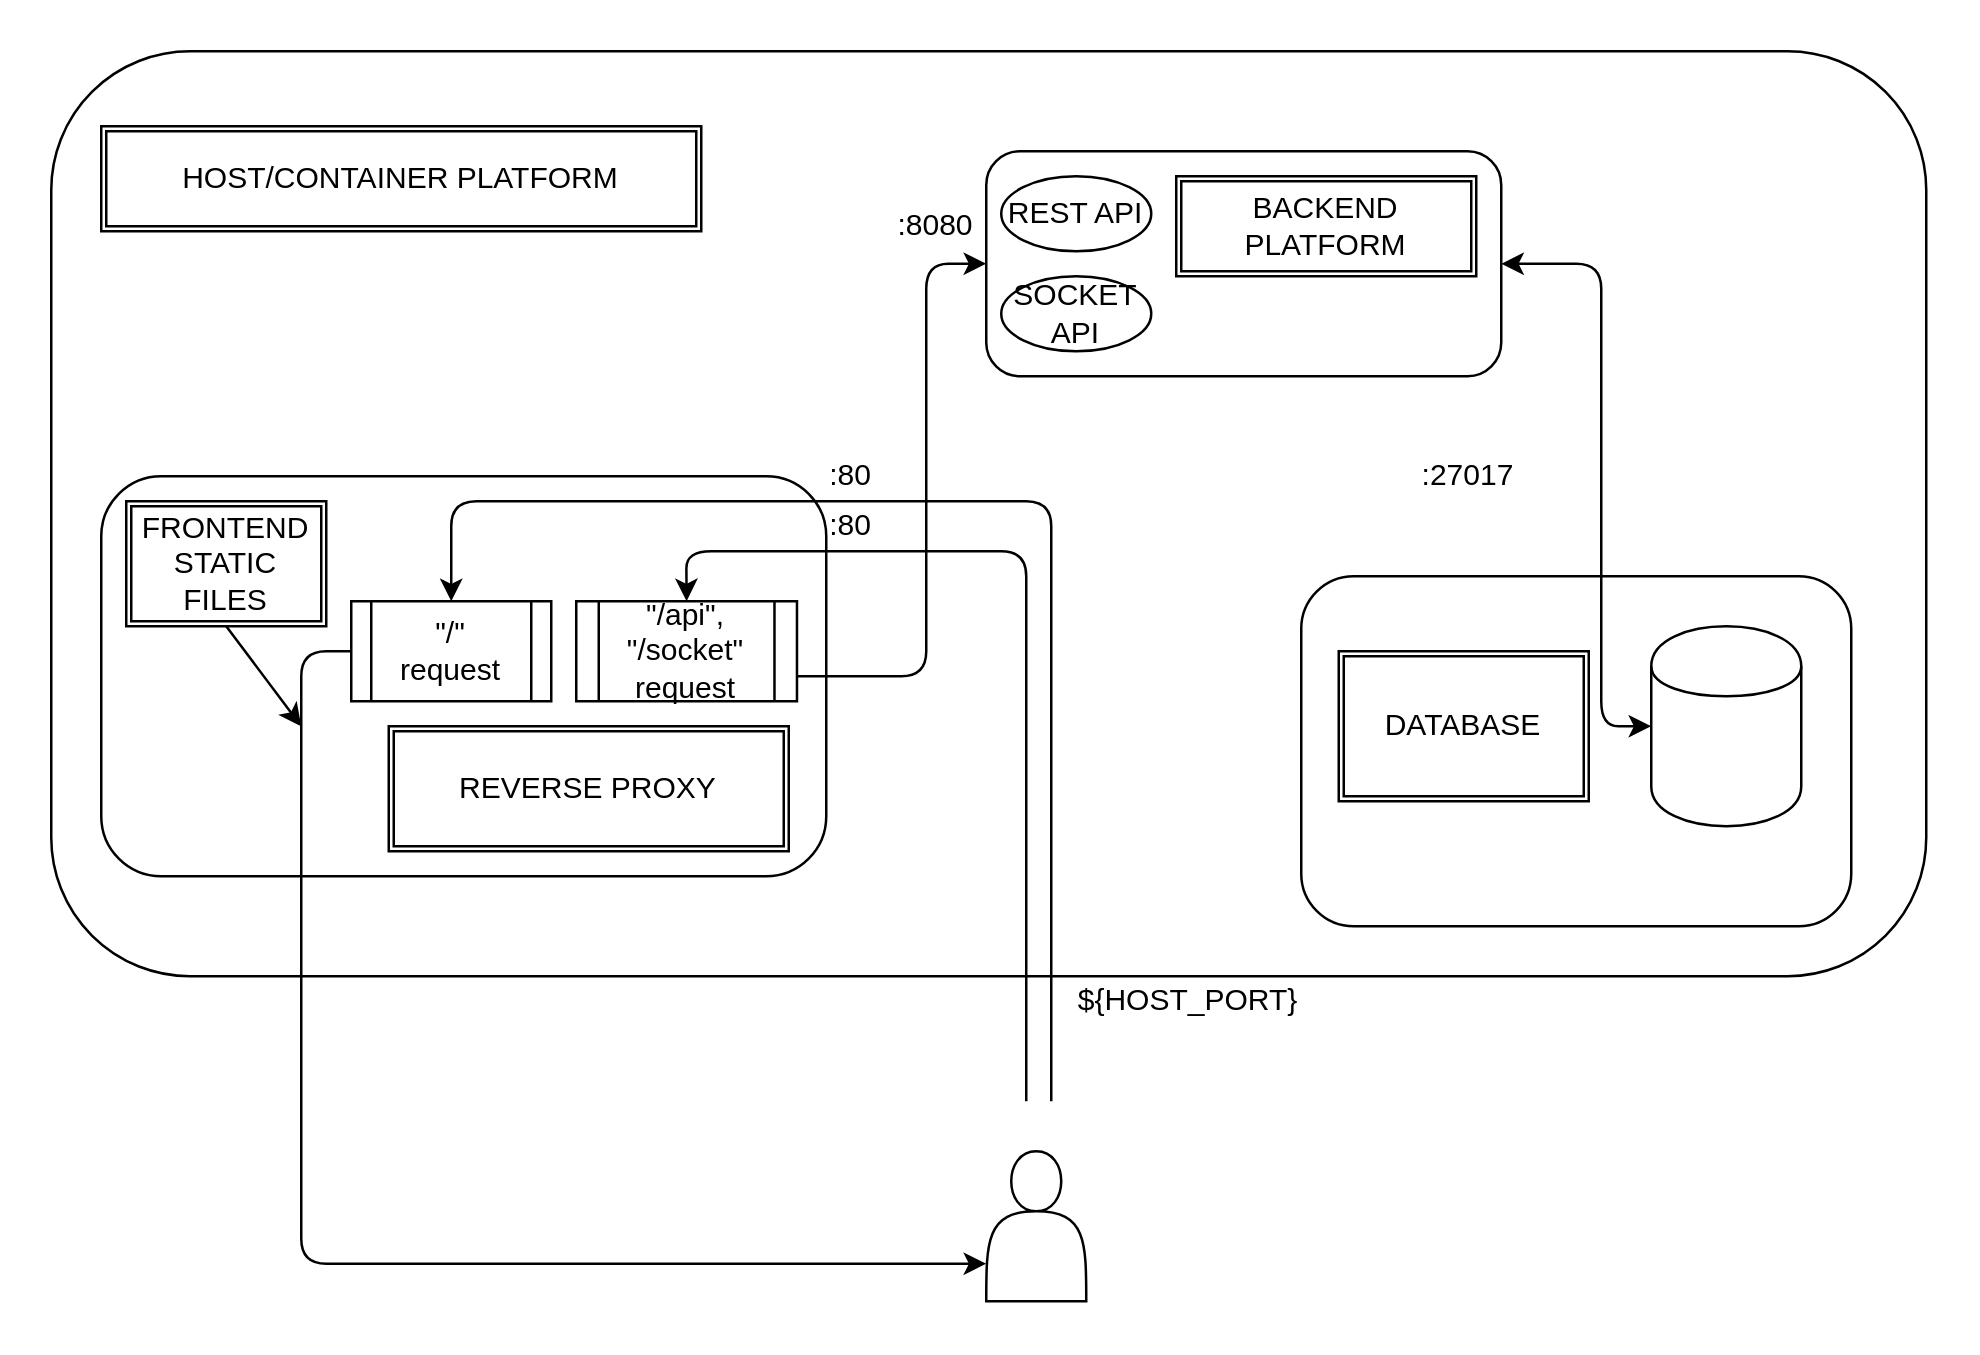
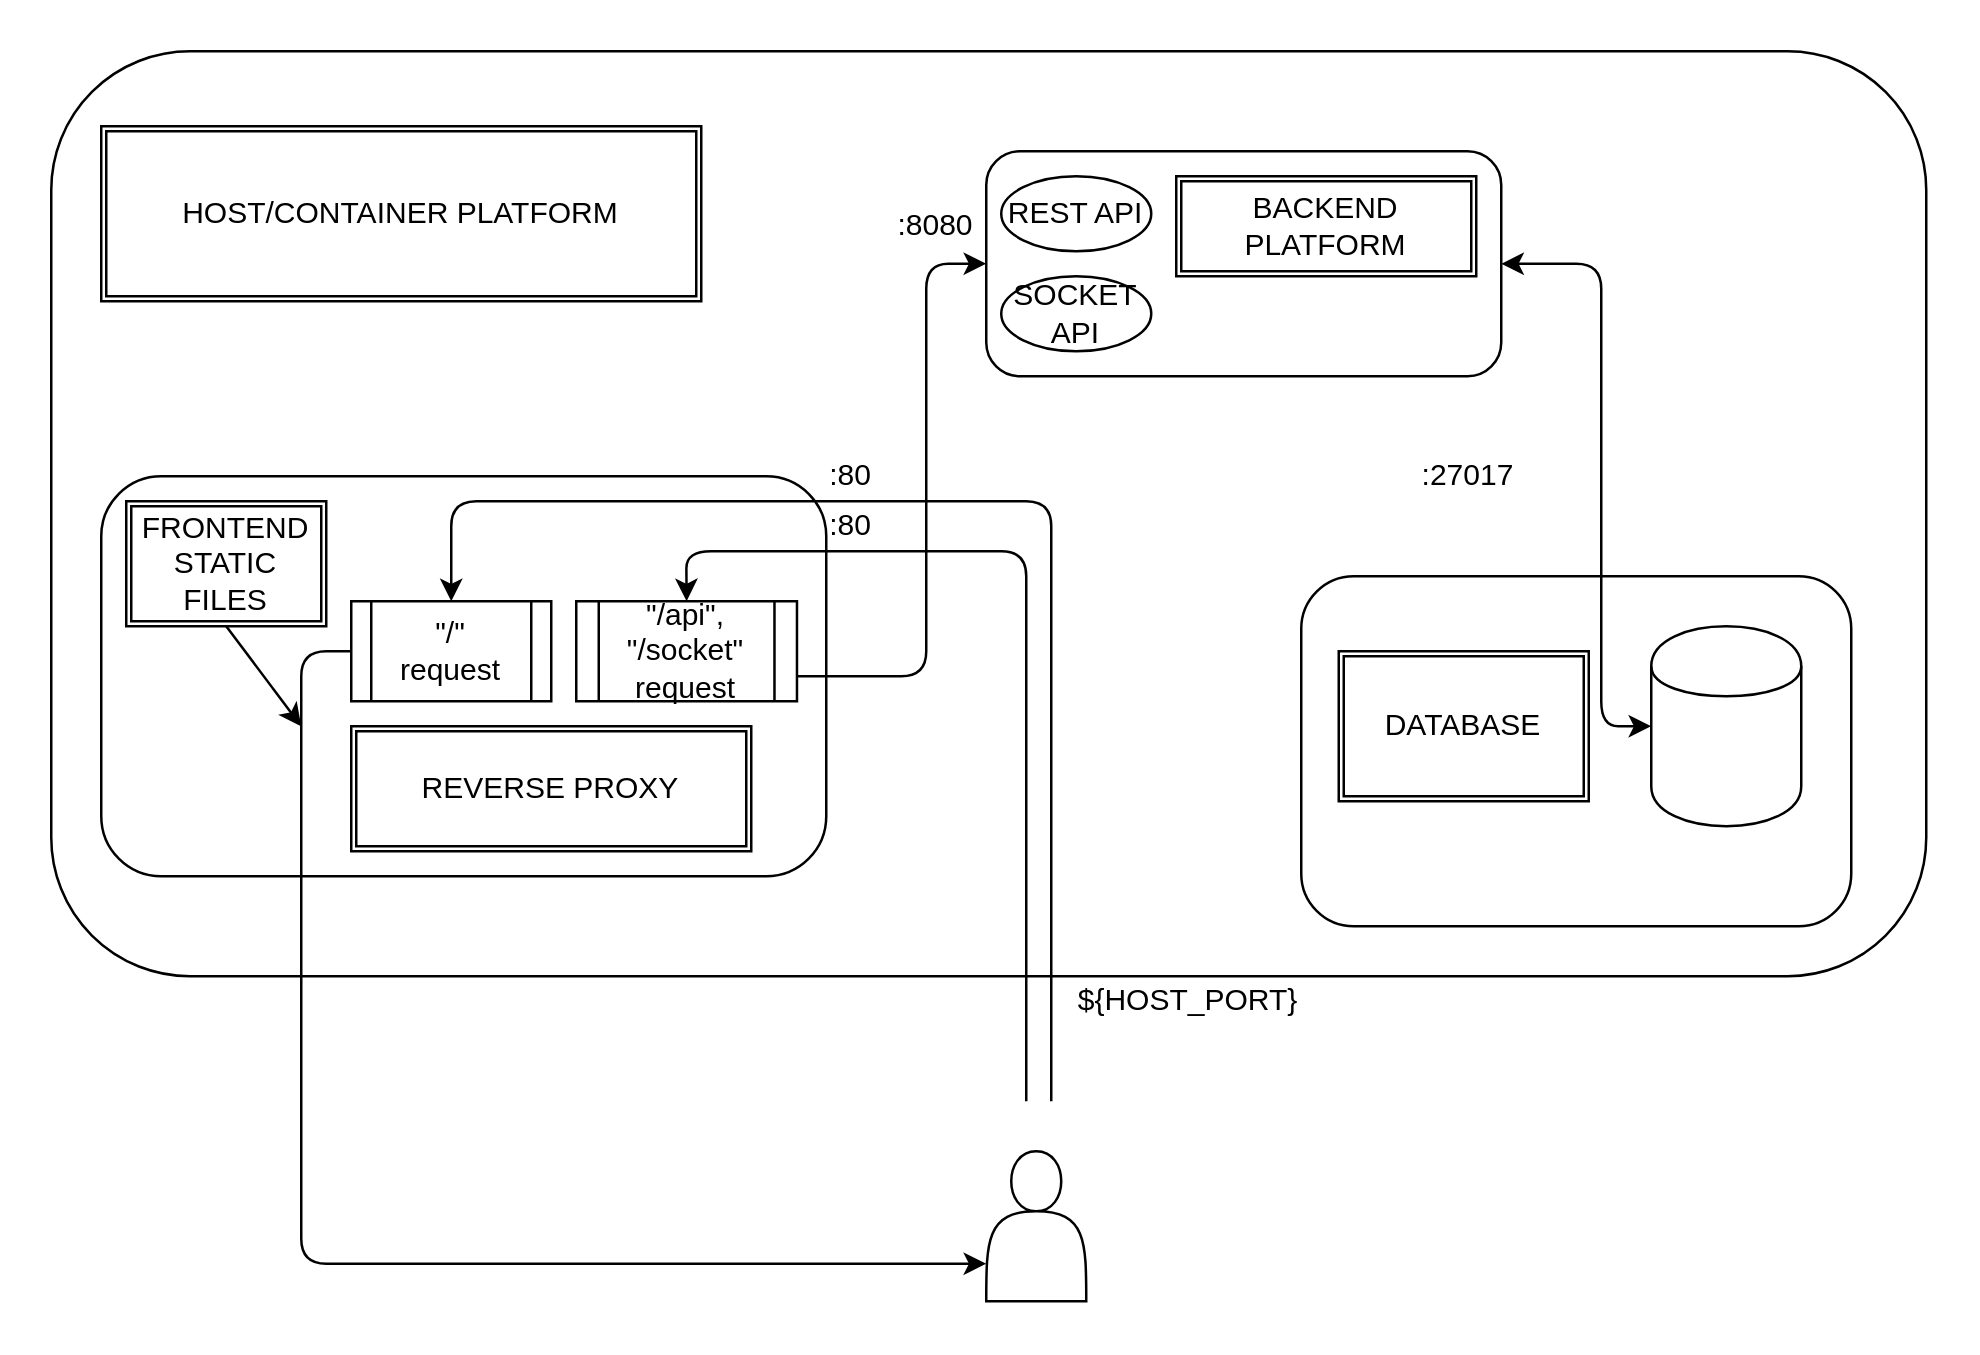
(401, 179) -> (401, 214)
(589, 789) -> (551, 789)
